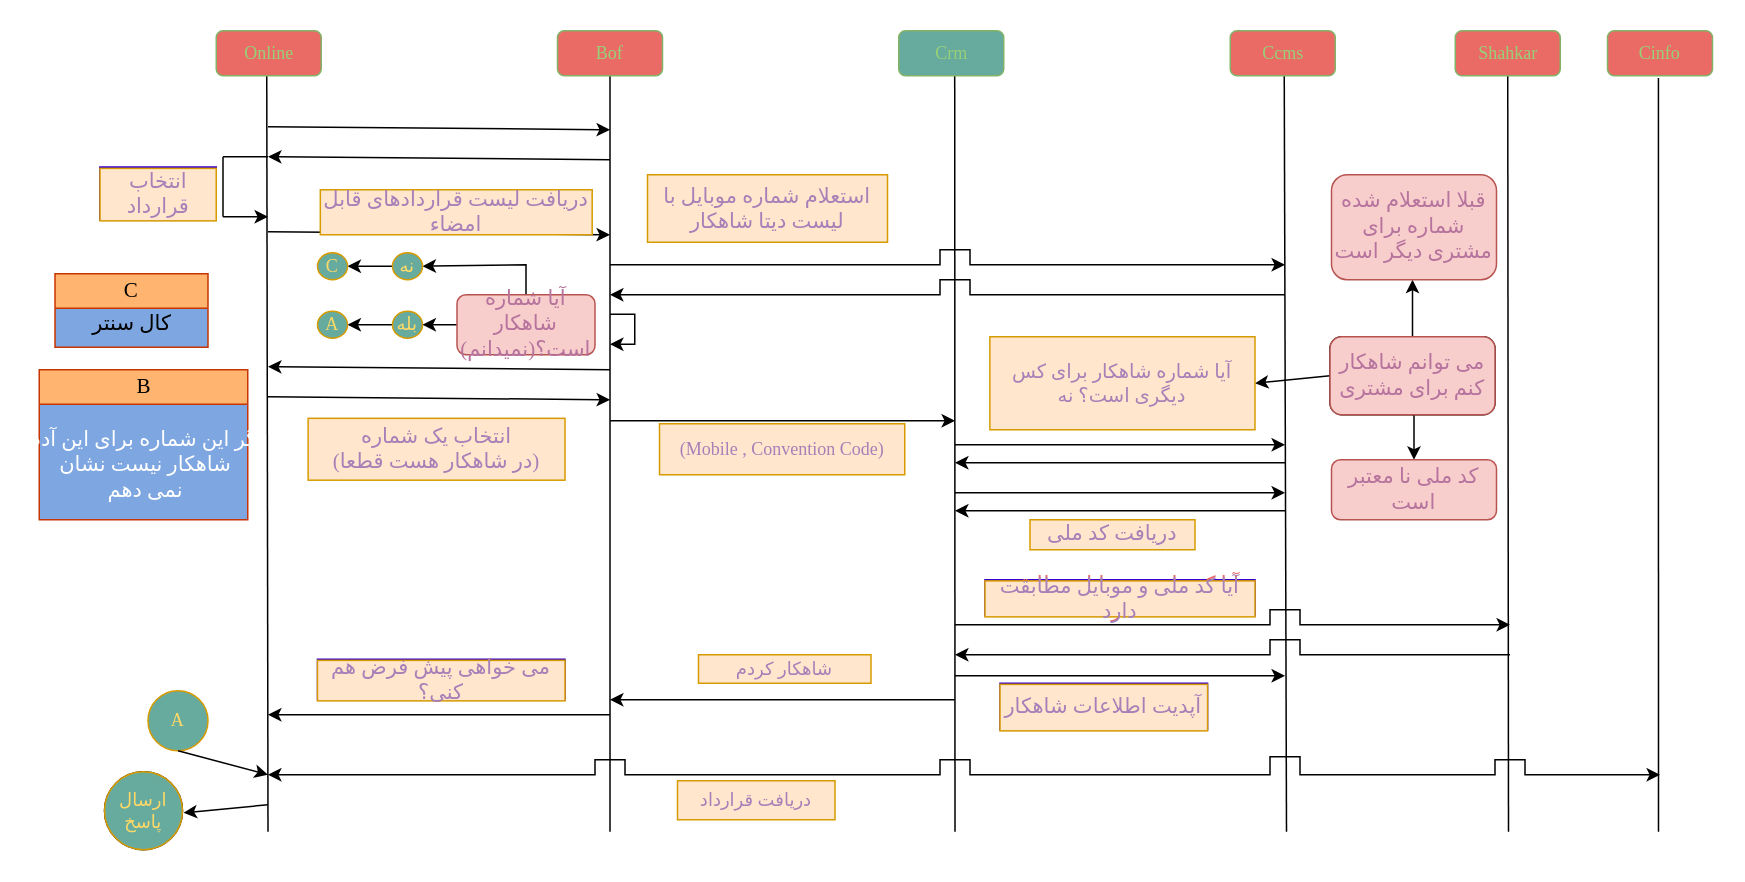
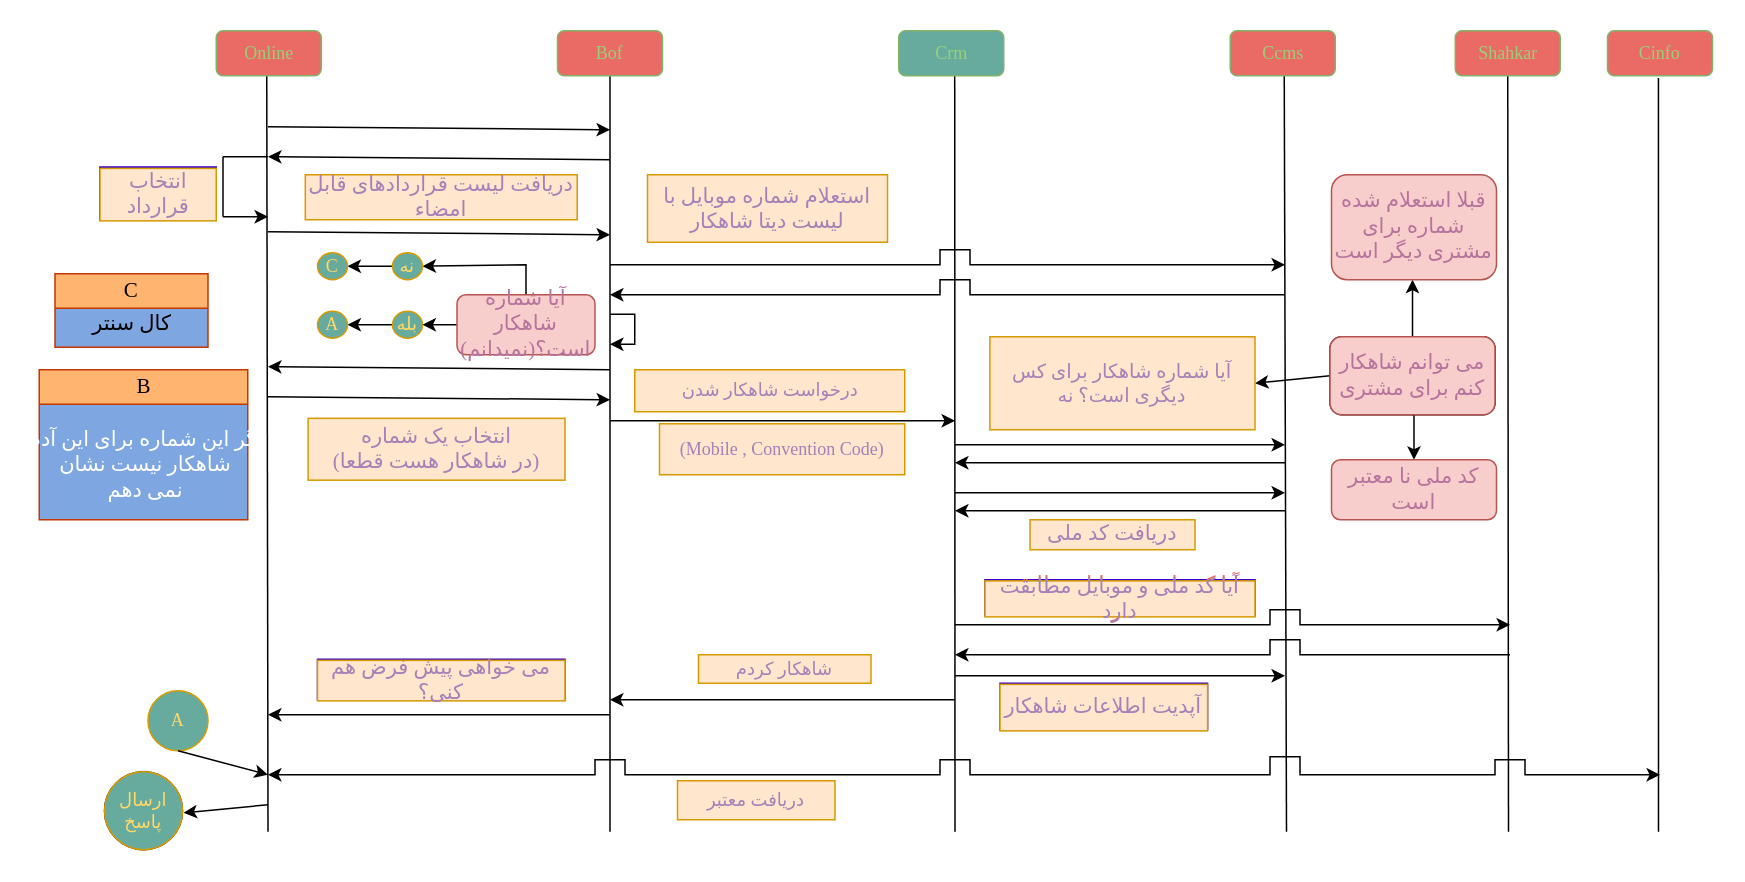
(456, 212) -> (441, 197)
none -> (770, 391)
(756, 800) -> (756, 800)
